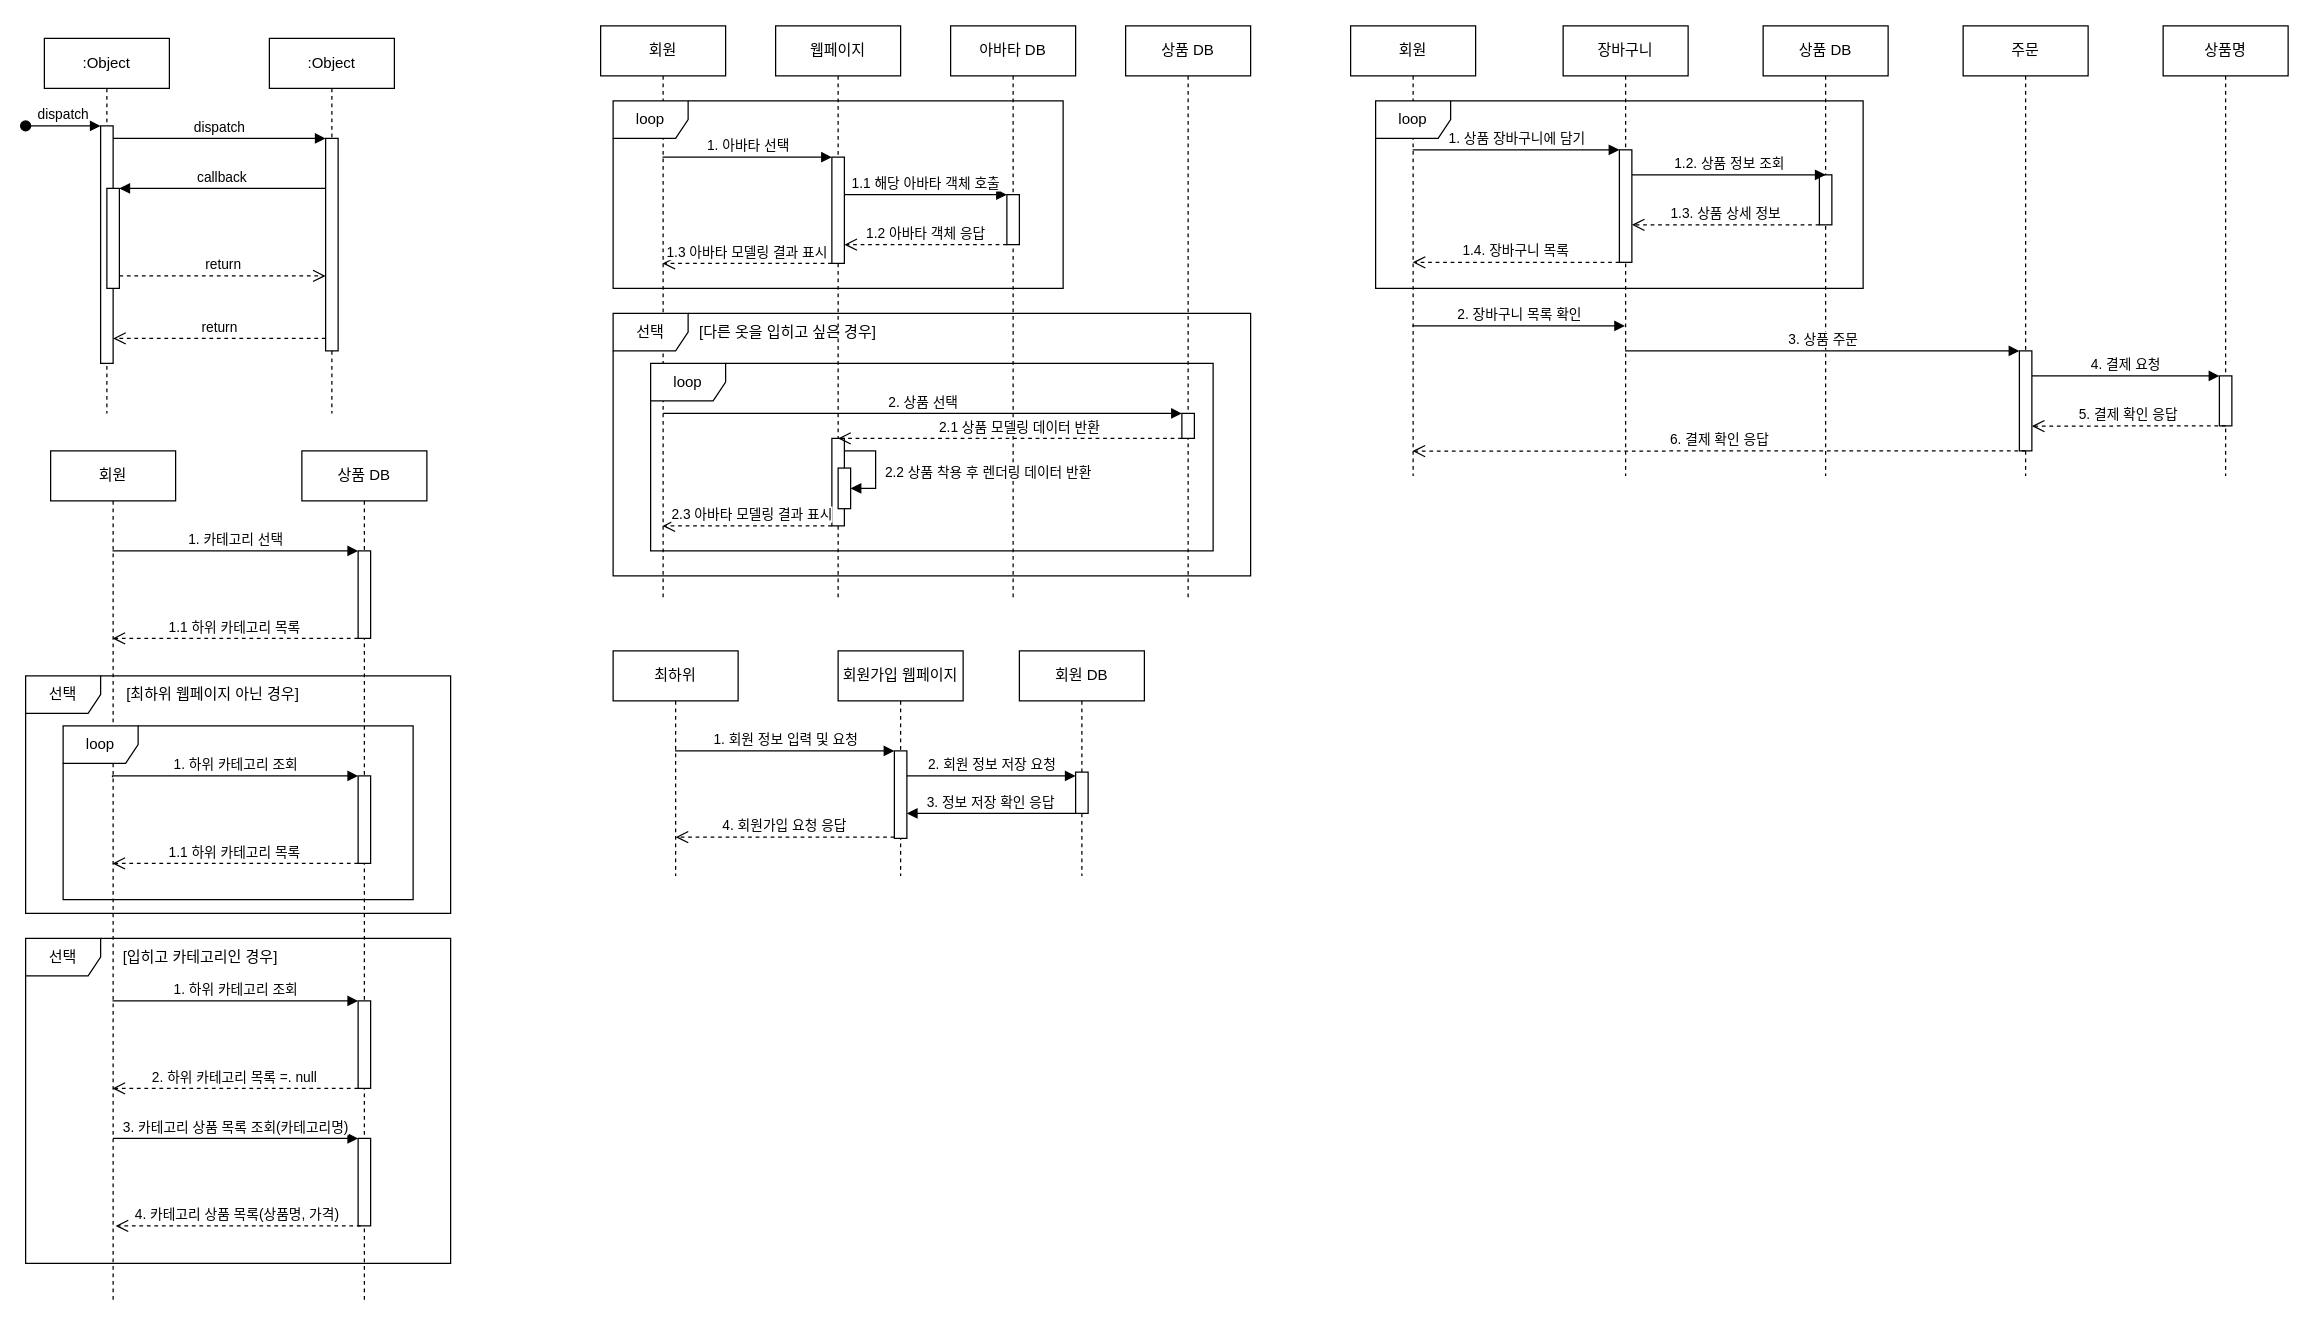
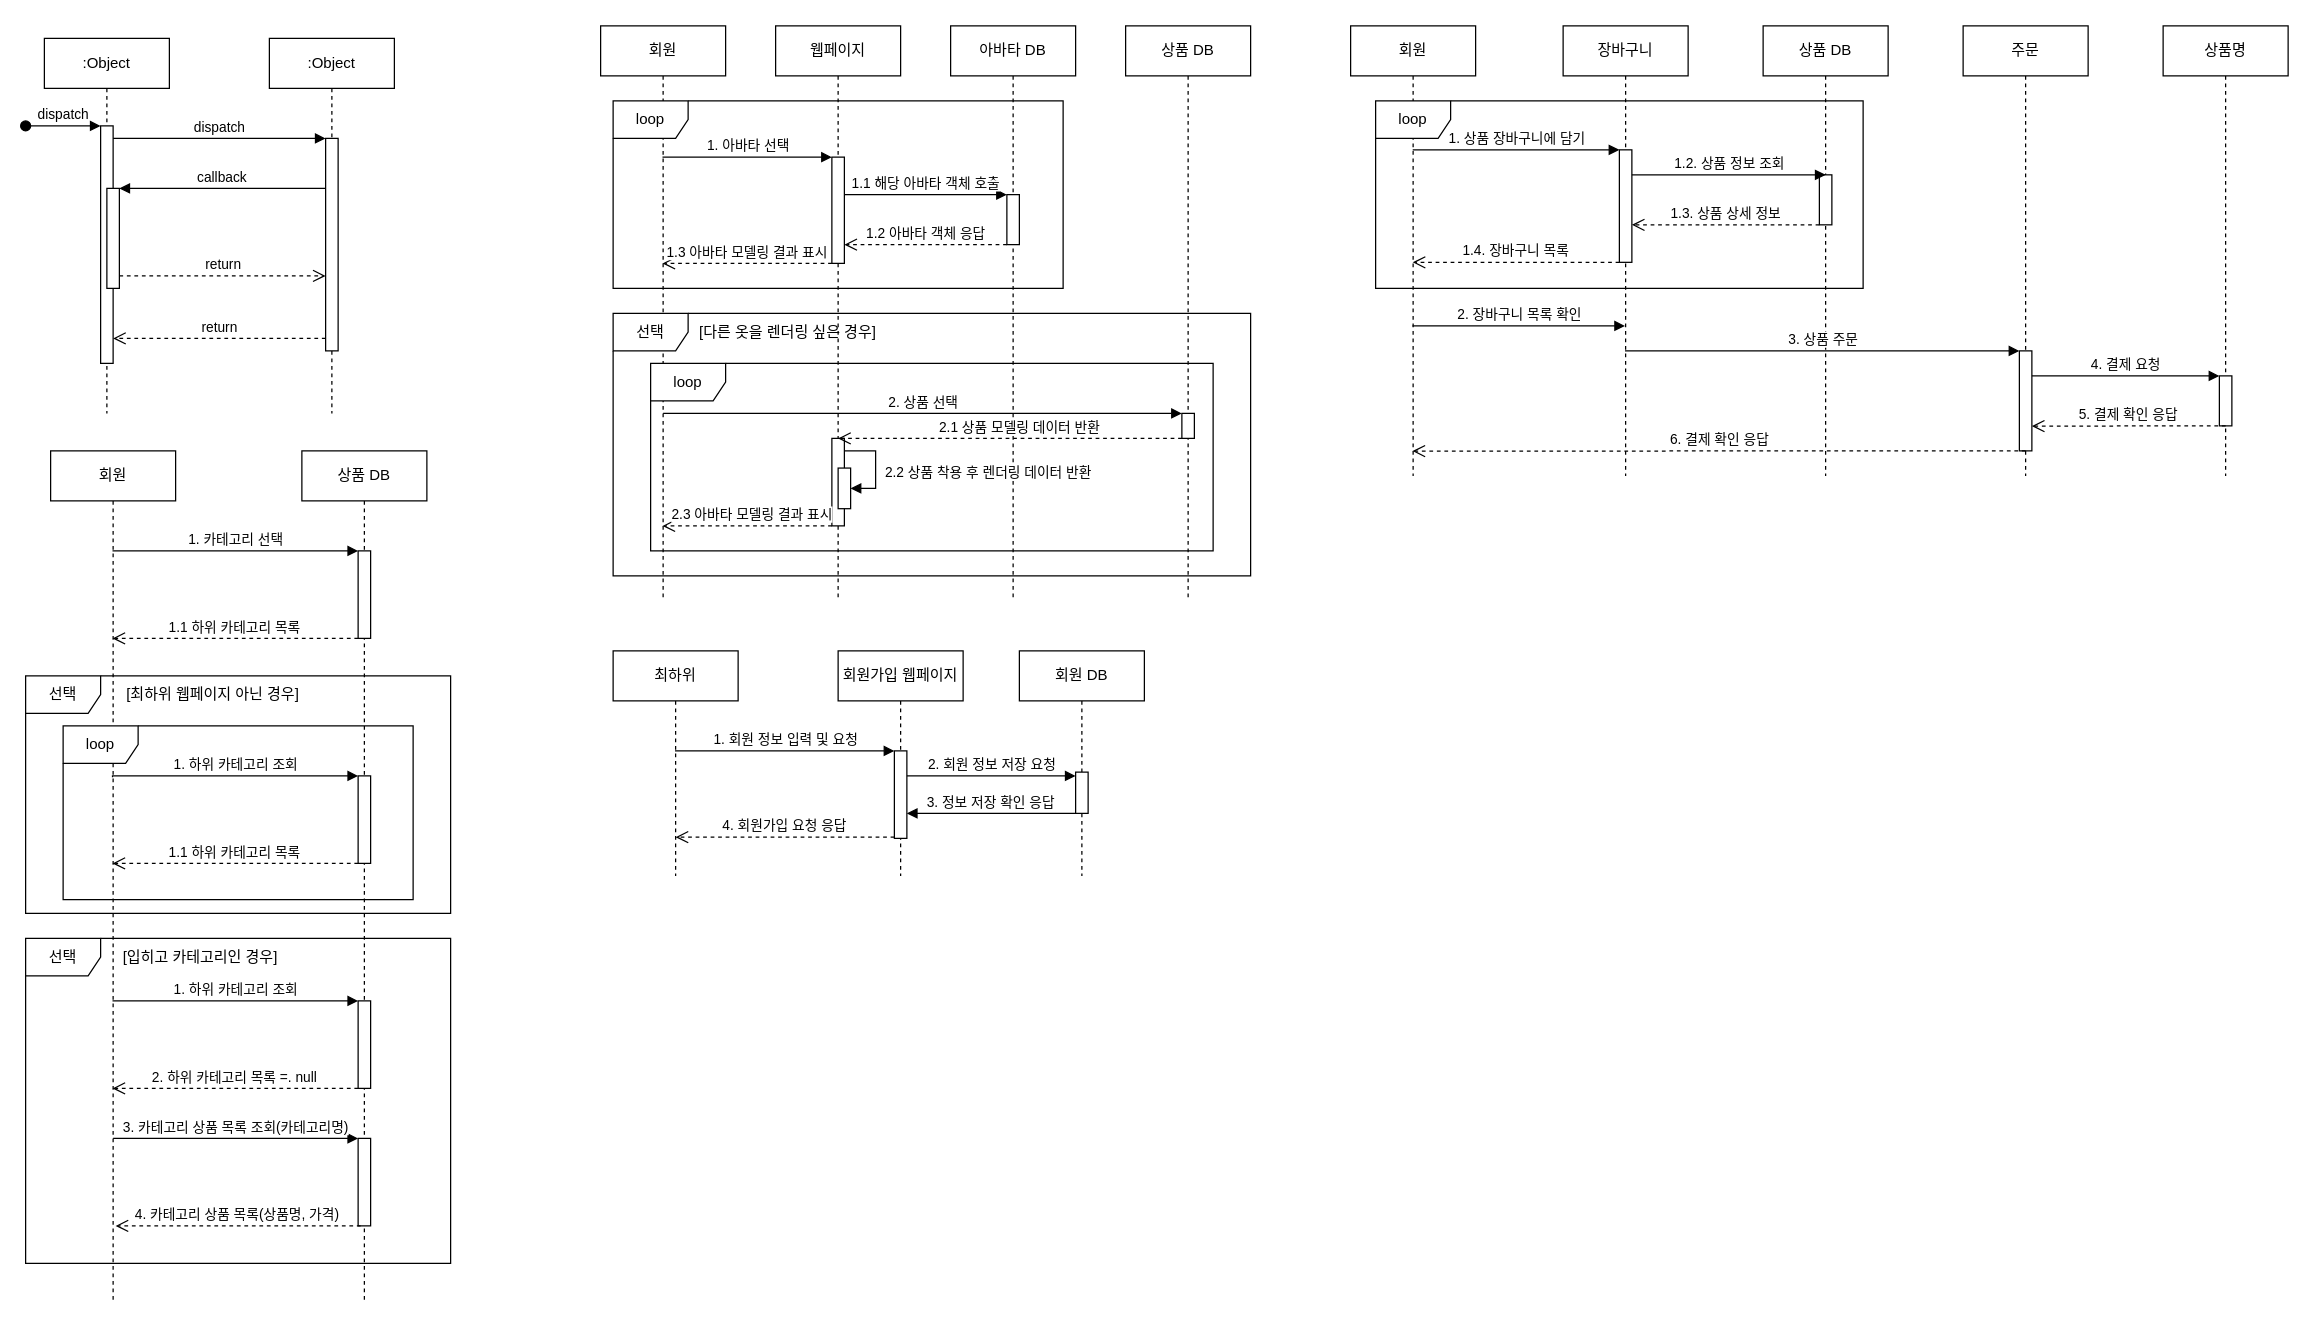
(788, 332) -> (788, 332)
